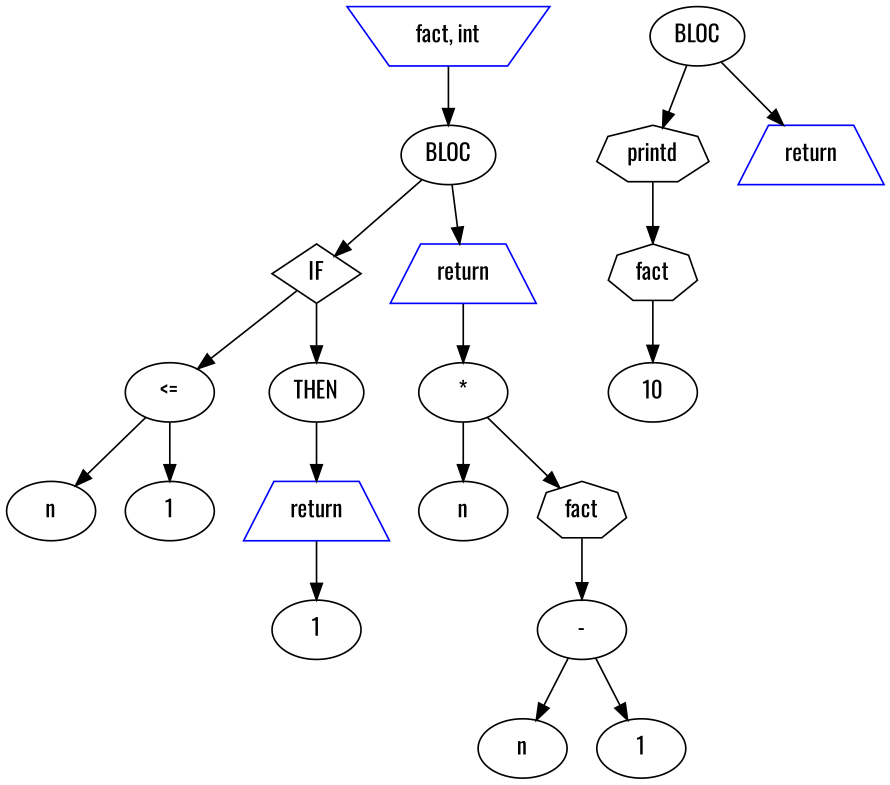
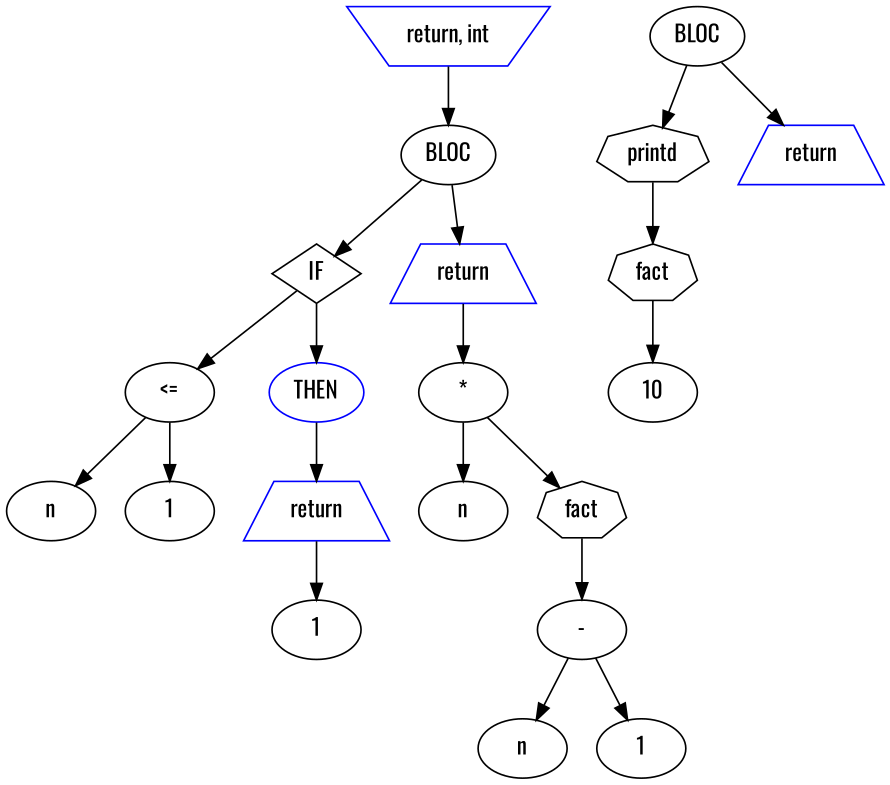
(448, 36) -> (448, 36)
(317, 392) -> (317, 392)
